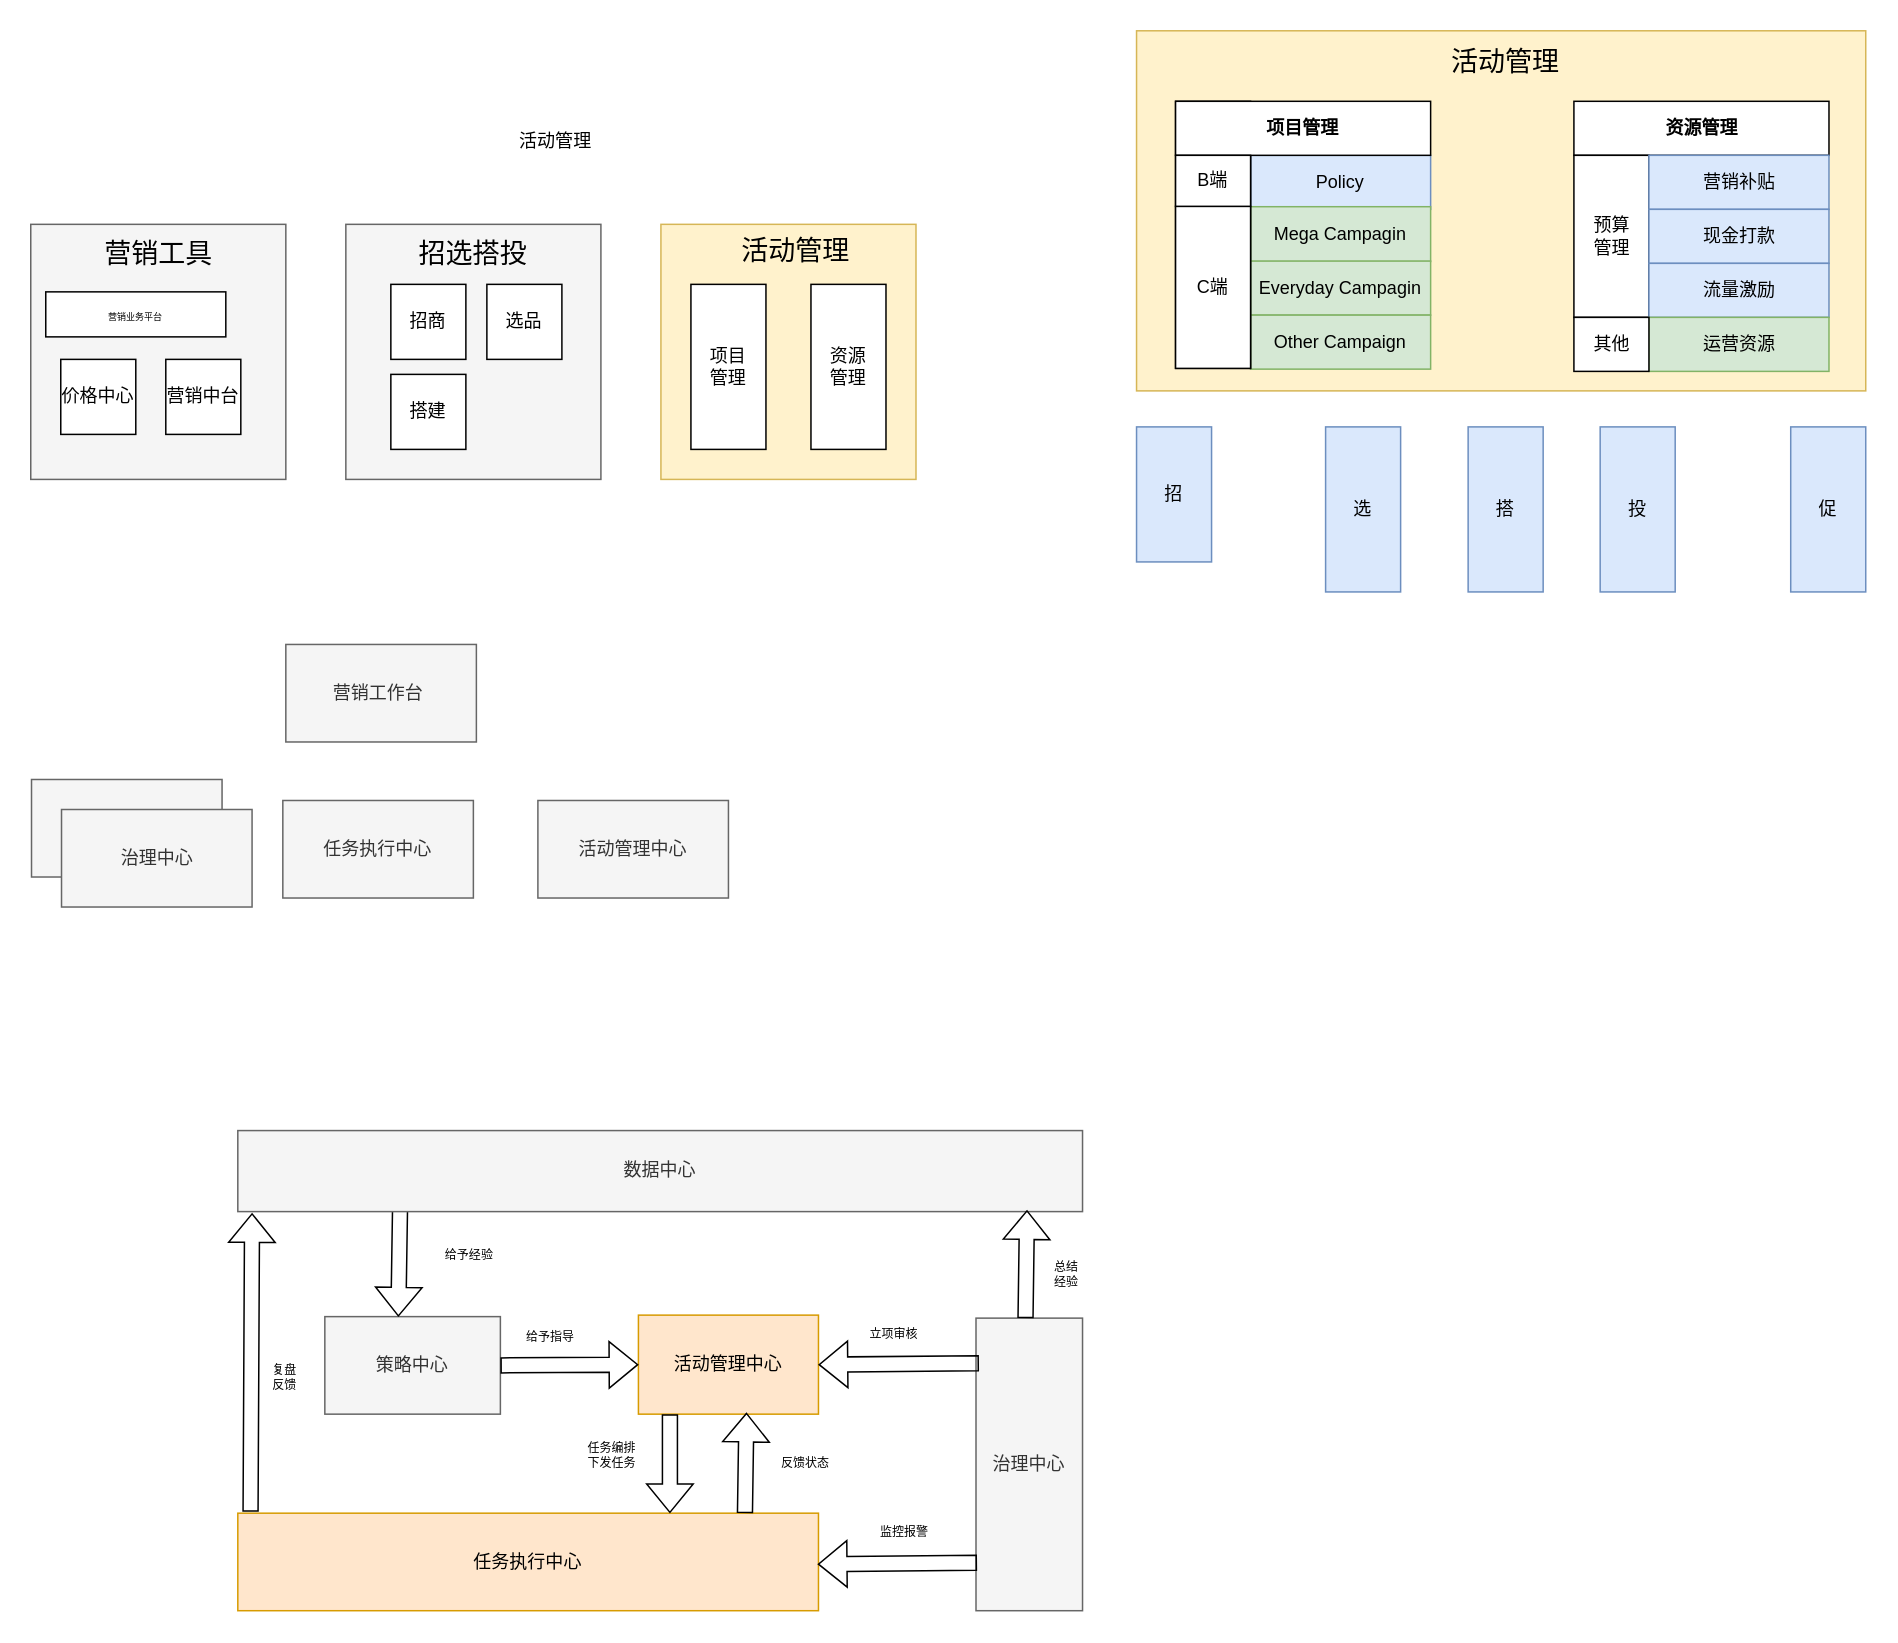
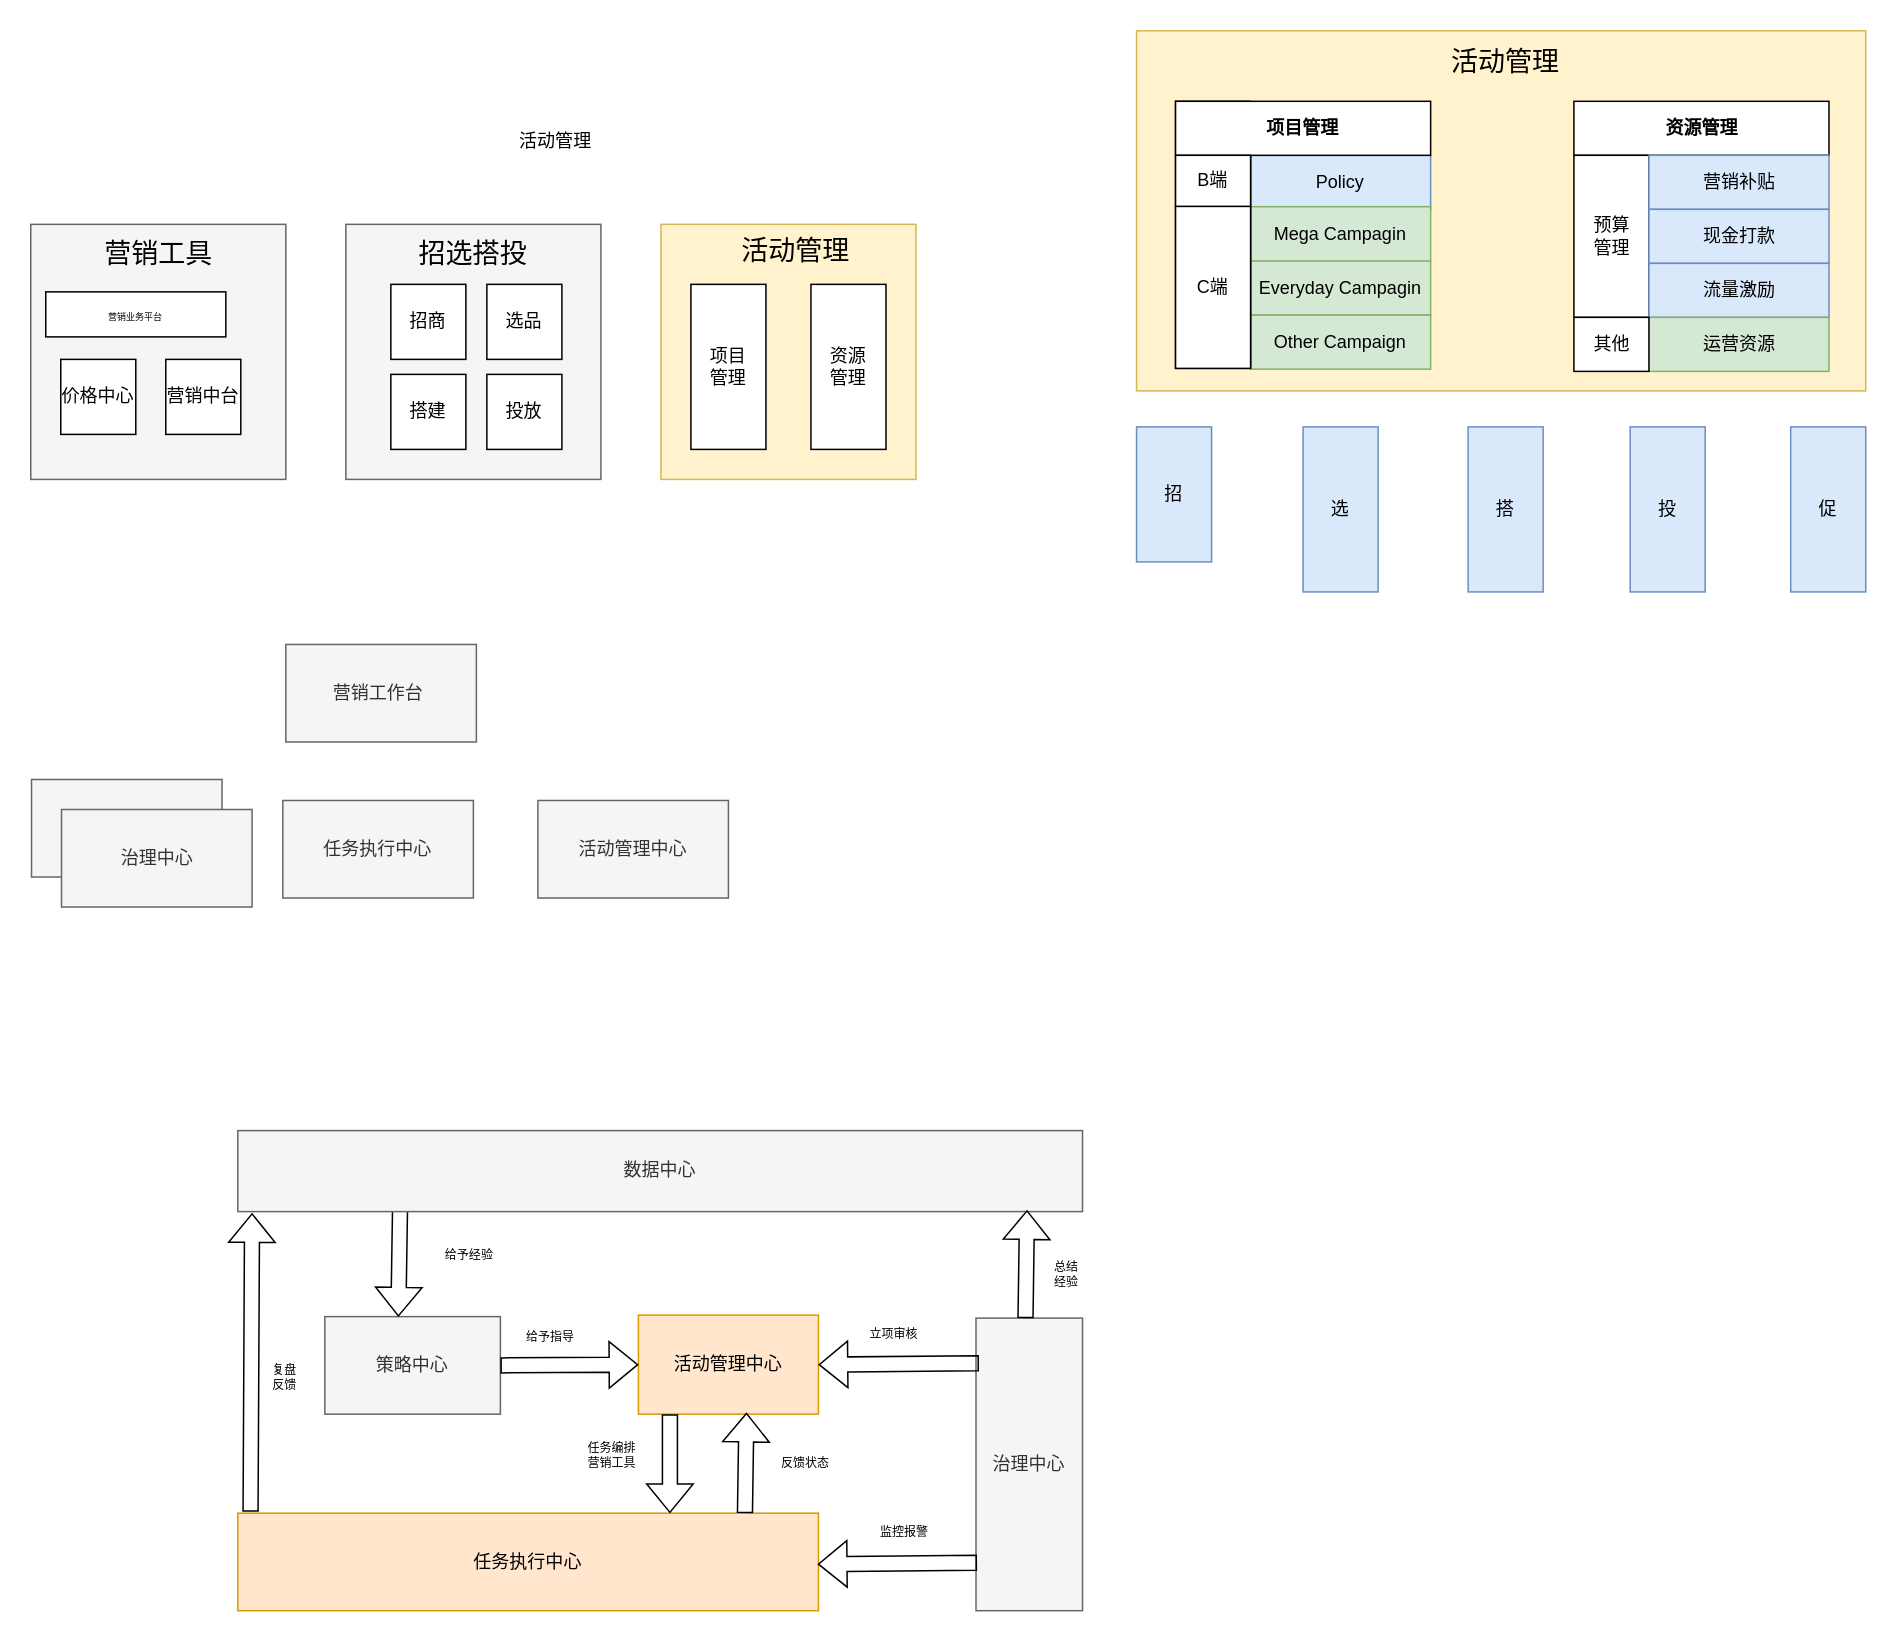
none -> (524, 412)
(1363, 509) -> (1340, 509)
(1637, 509) -> (1667, 509)
(612, 1456) -> (612, 1456)
